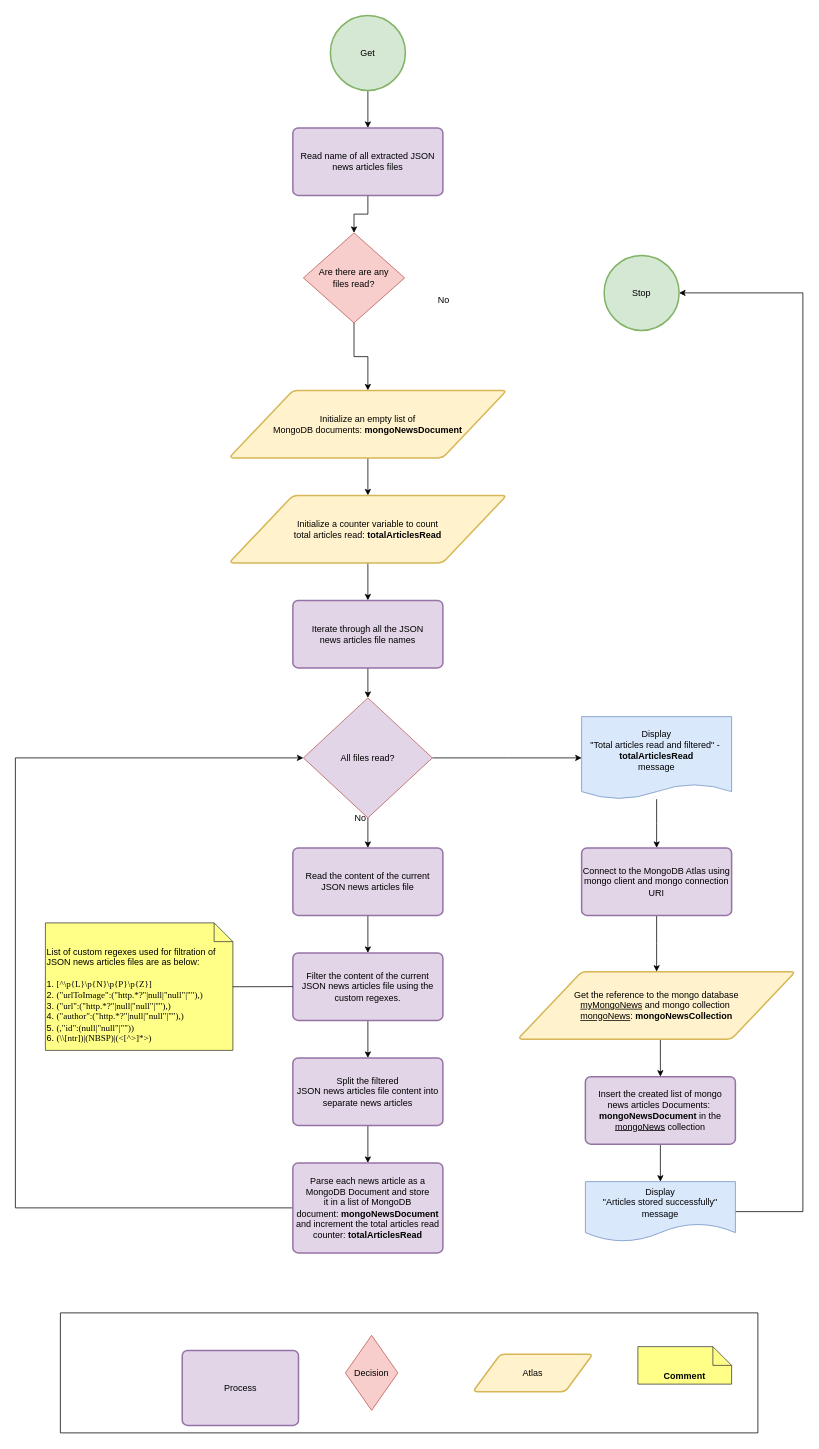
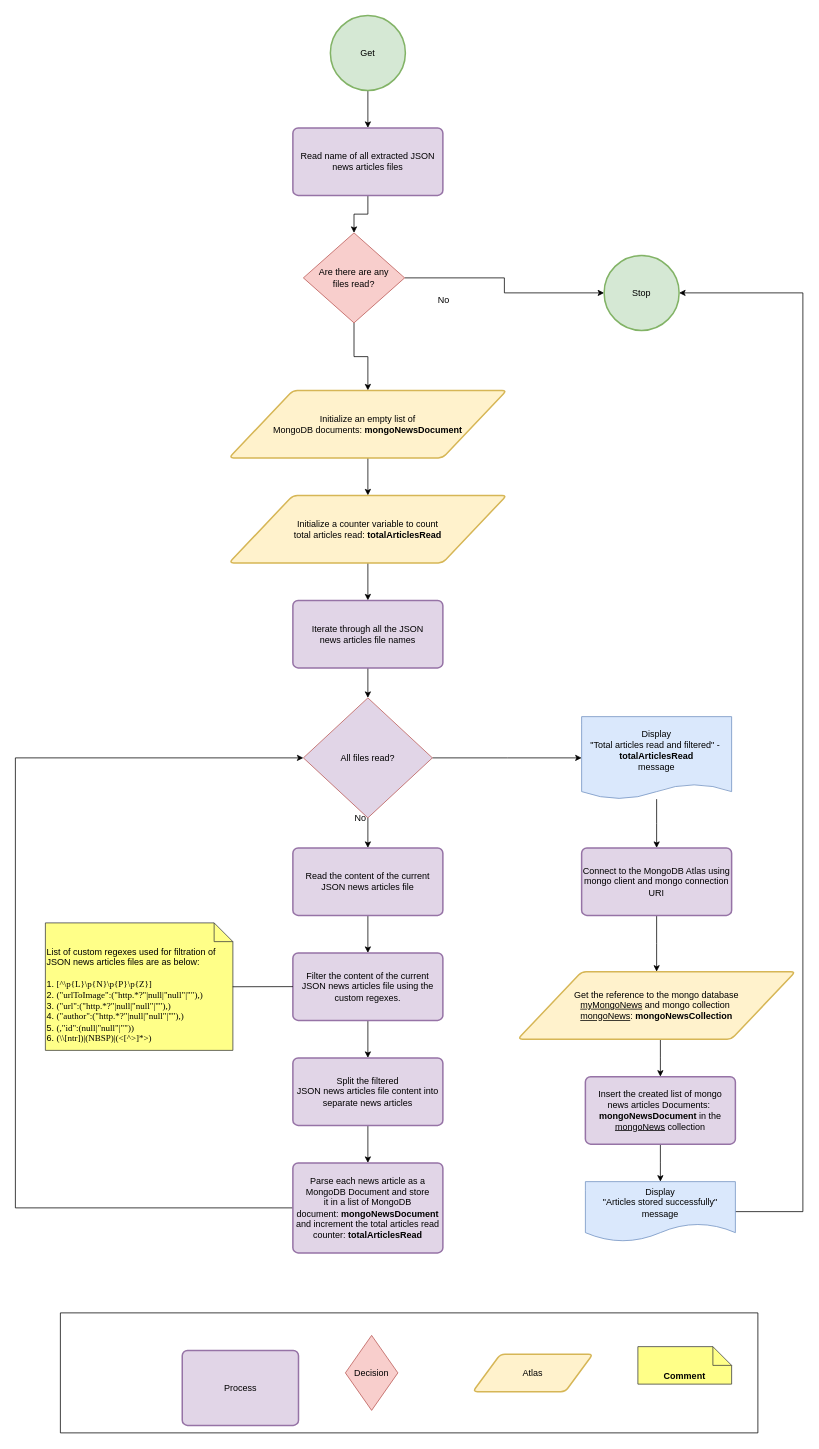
none -> (504, 285)
